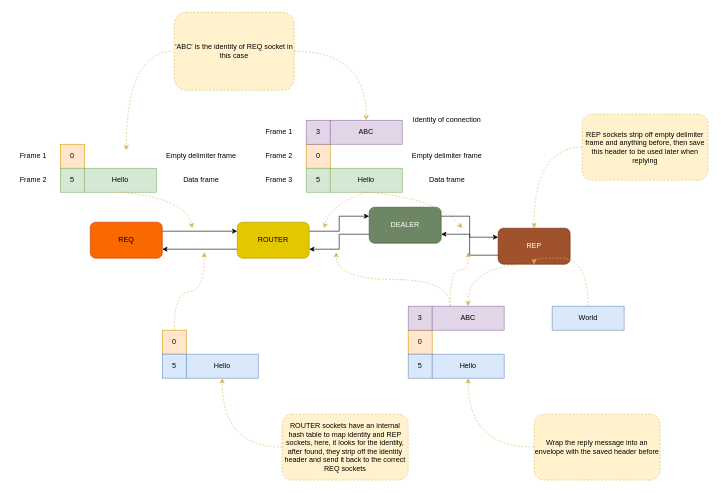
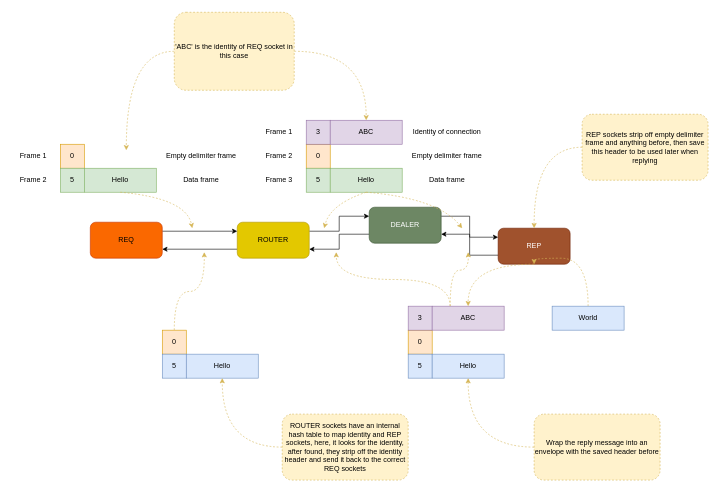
(447, 120) -> (447, 132)
